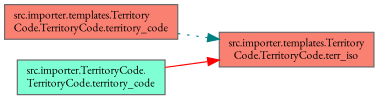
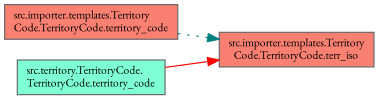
(91, 77) -> (91, 77)
